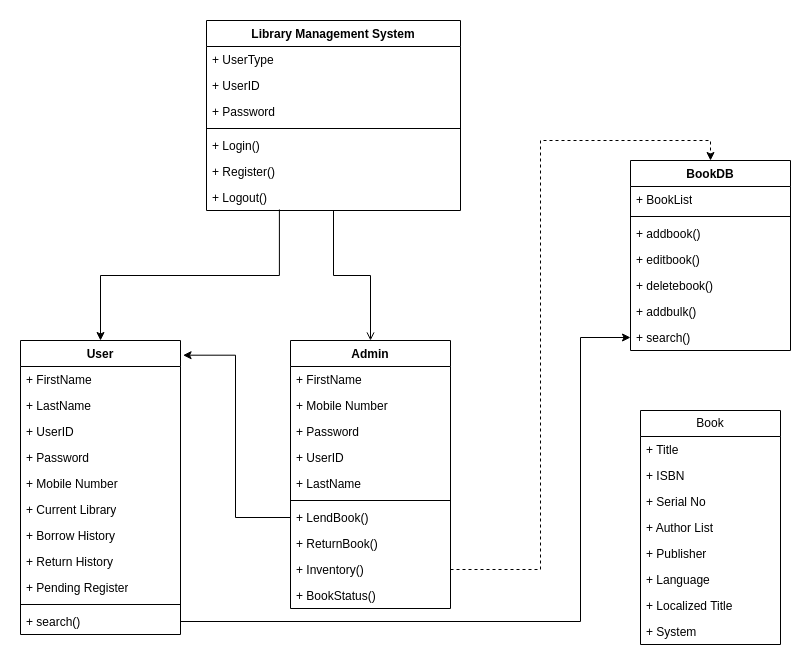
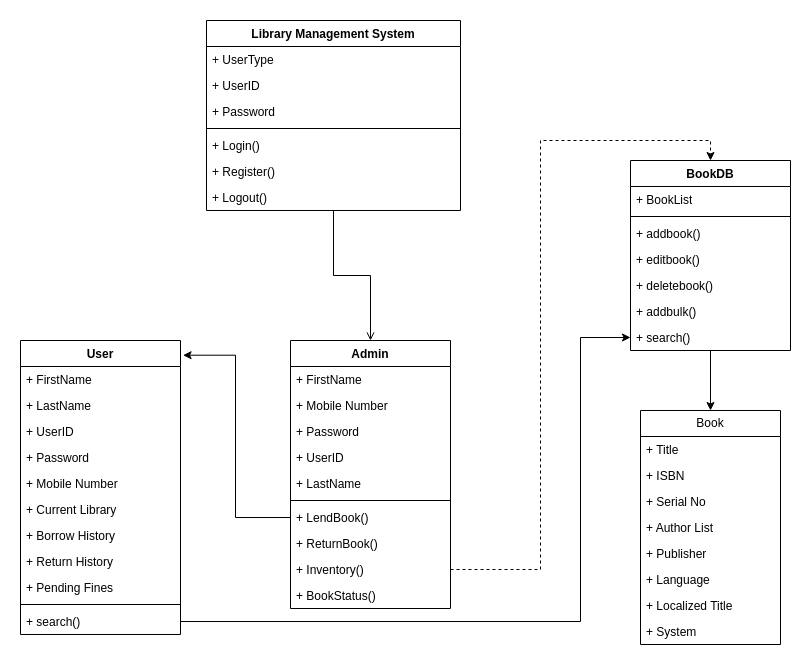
(193, 276) -> none
none -> (711, 378)
(81, 589) -> (71, 589)
